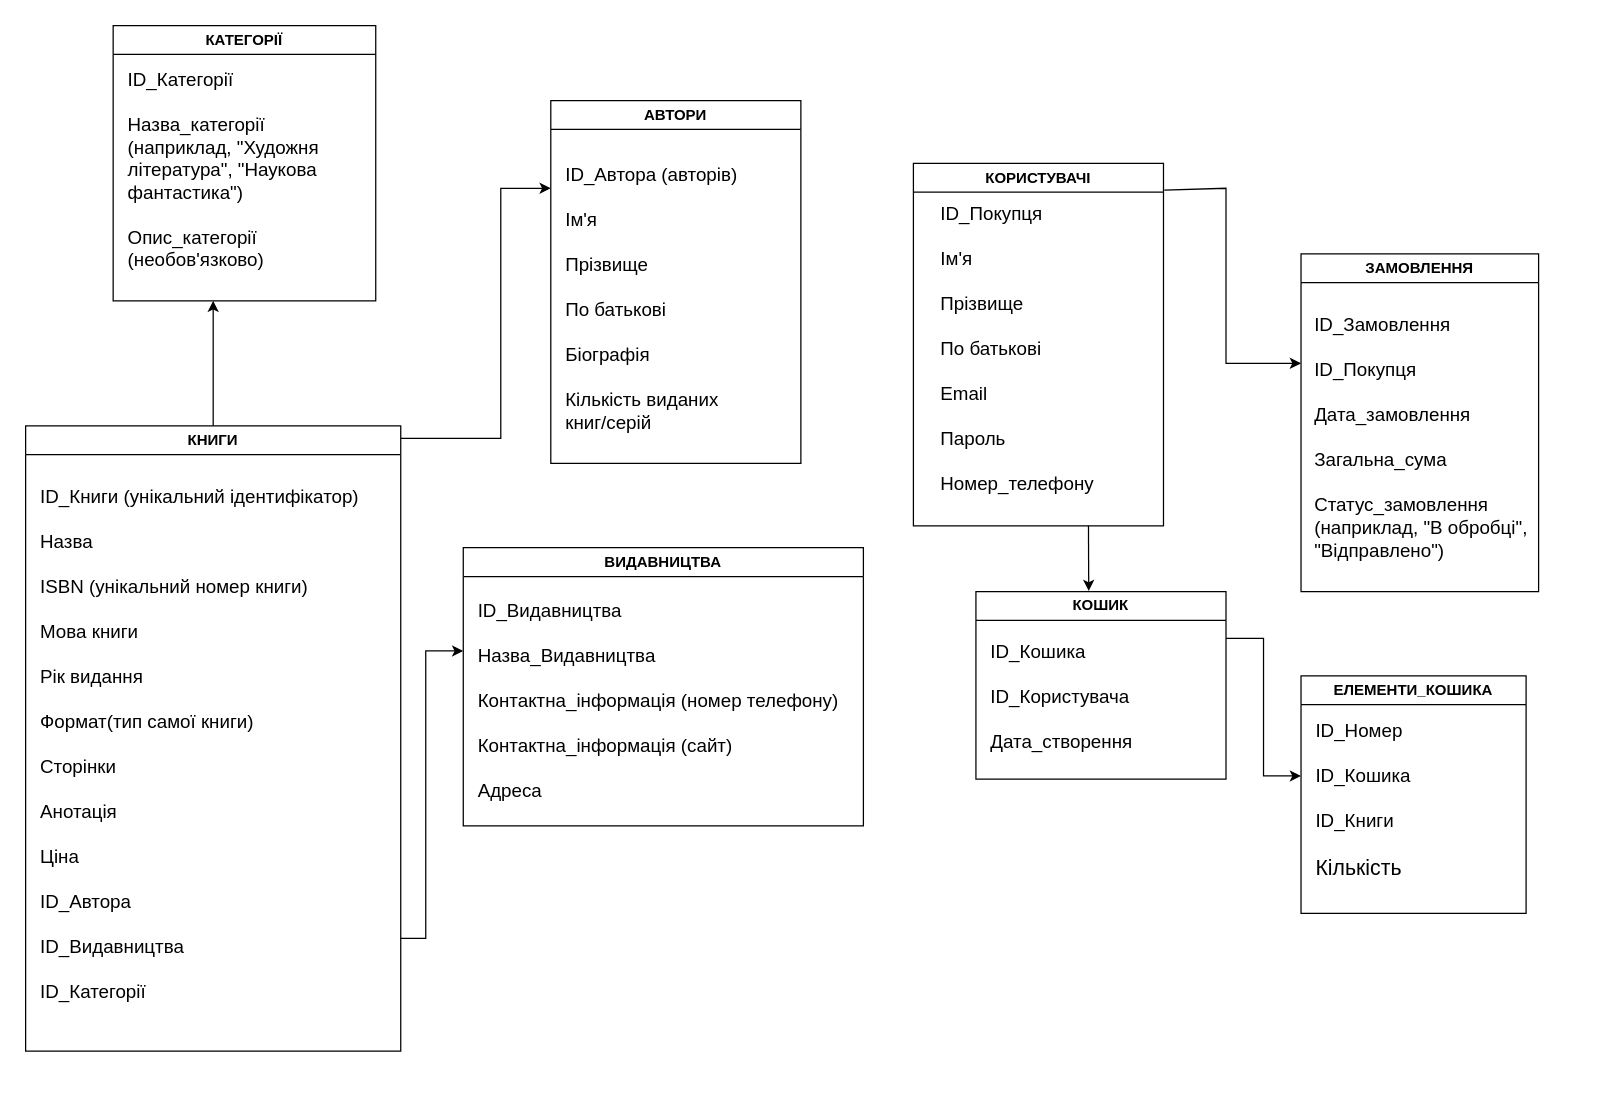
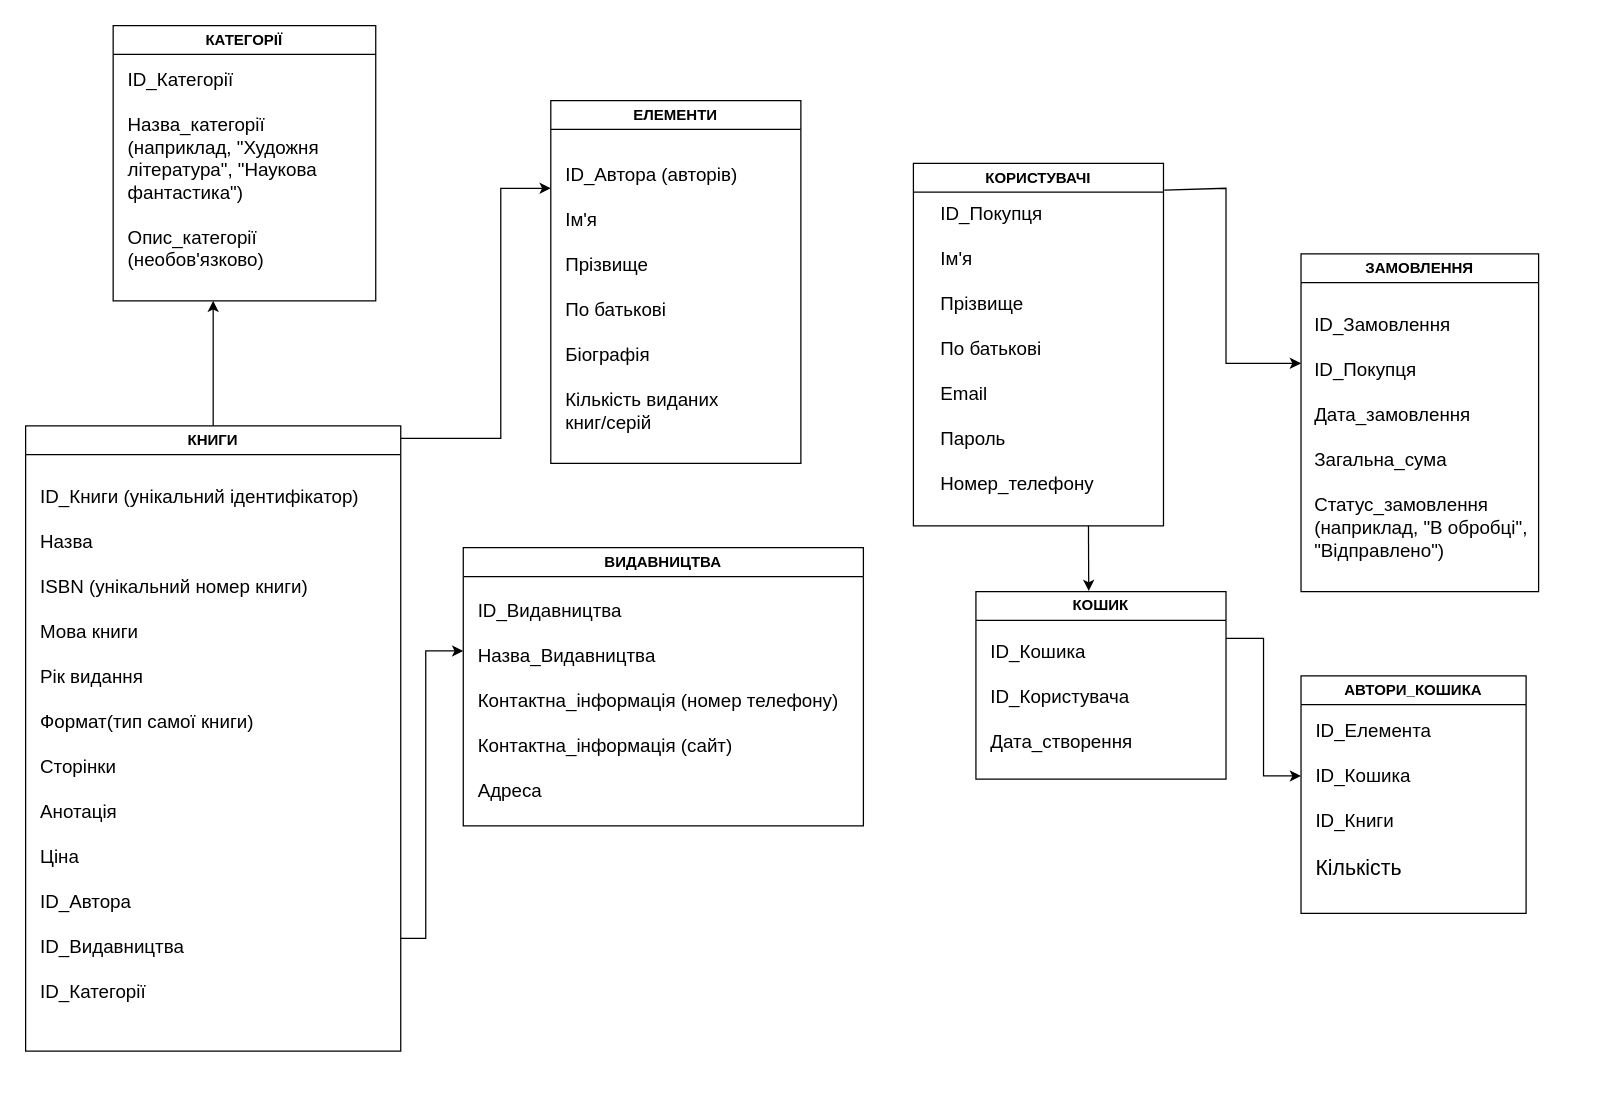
(676, 116) -> (676, 116)
(1413, 691) -> (1413, 691)
(1353, 832) -> (1362, 832)
